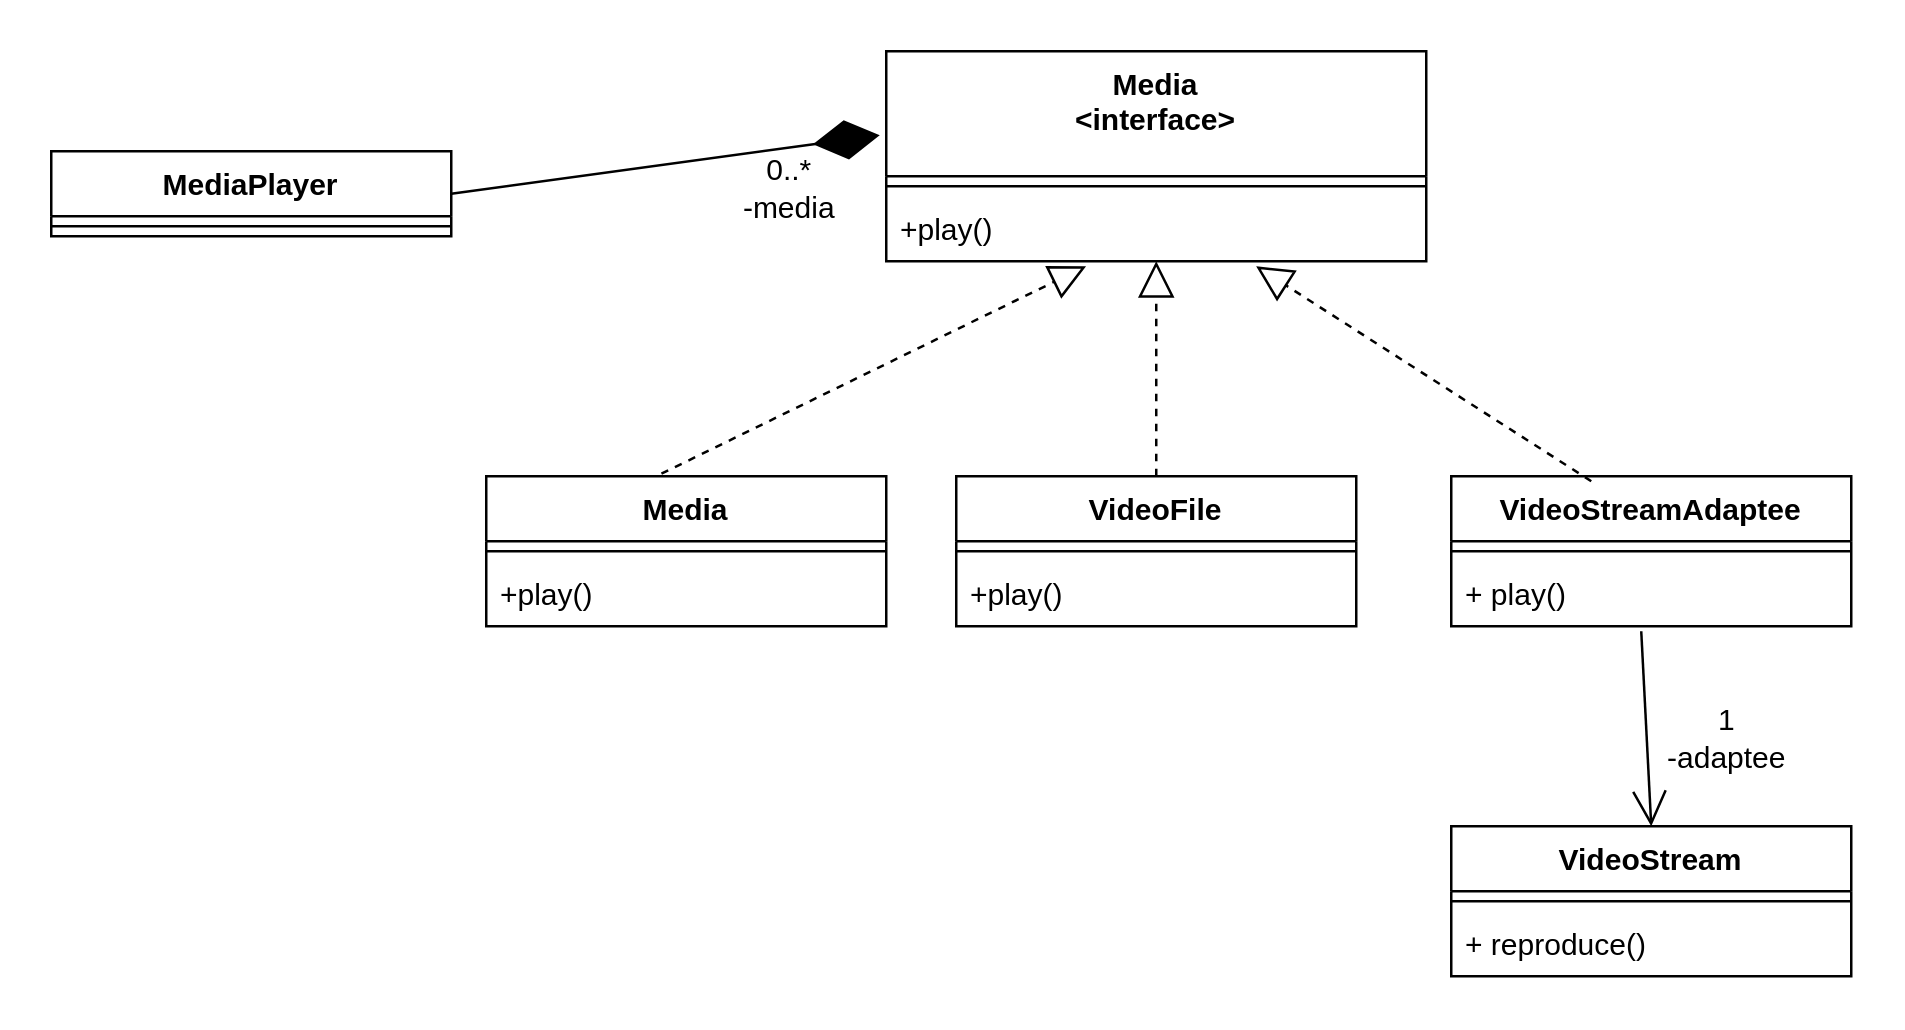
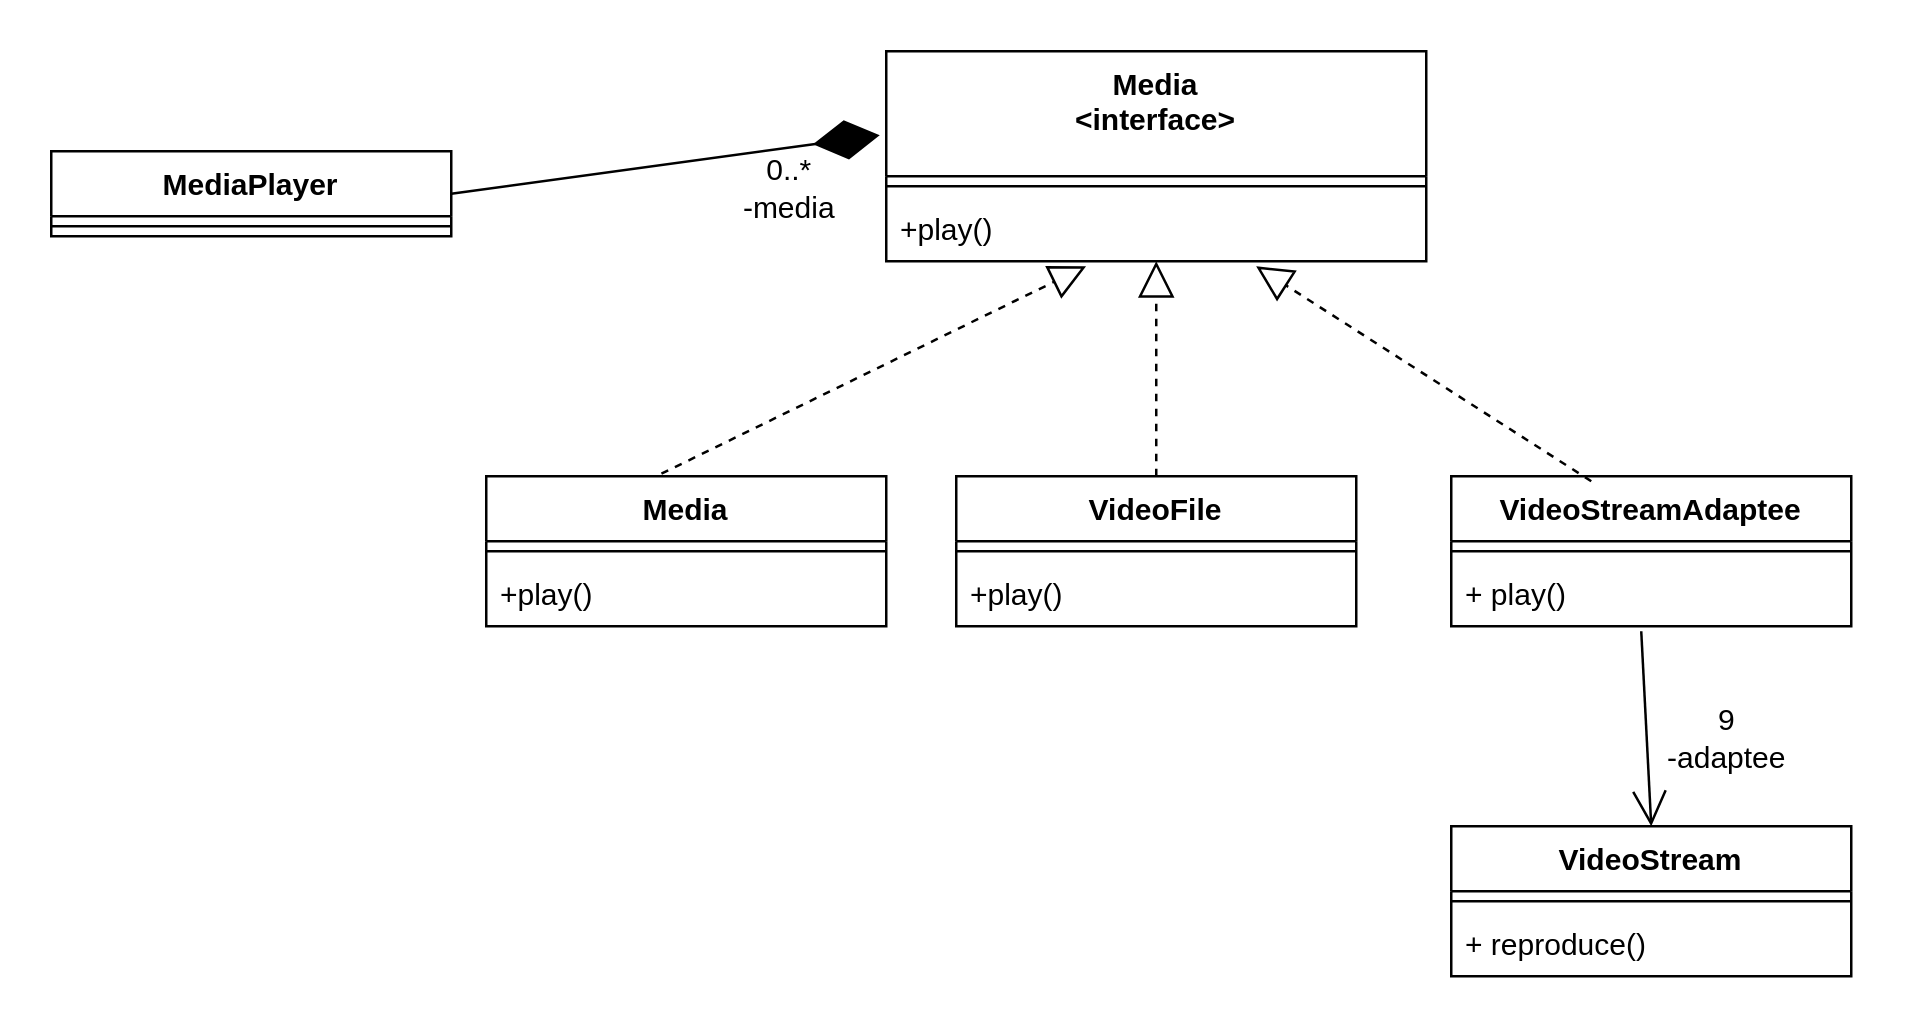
(1728, 739) -> (1728, 739)
